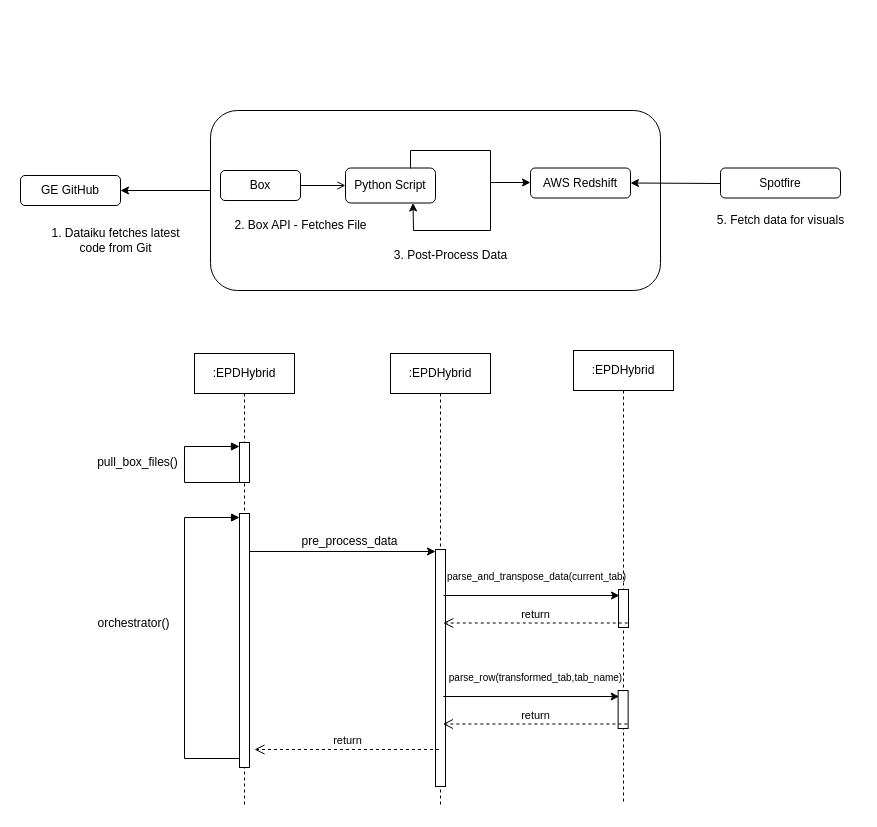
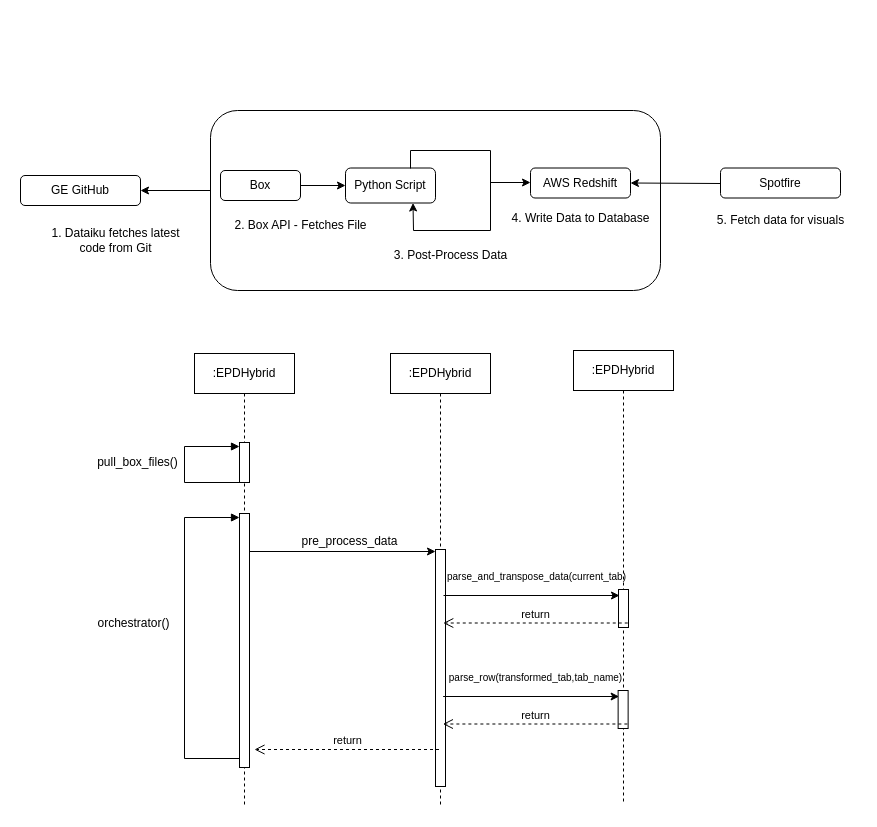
(338, 186) -> (337, 186)
(71, 191) -> (81, 191)
none -> (581, 218)
